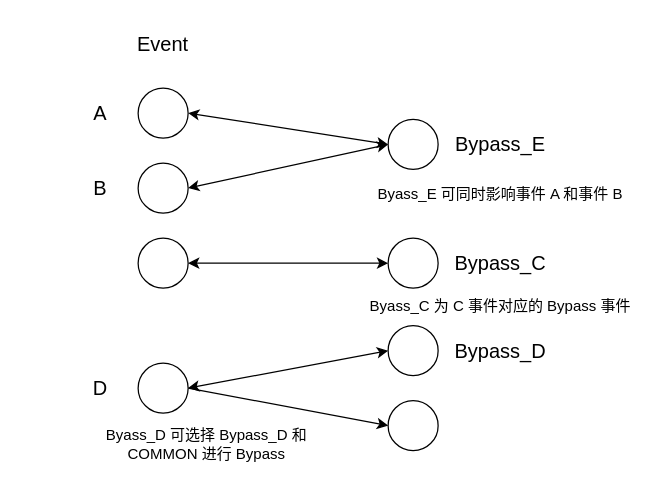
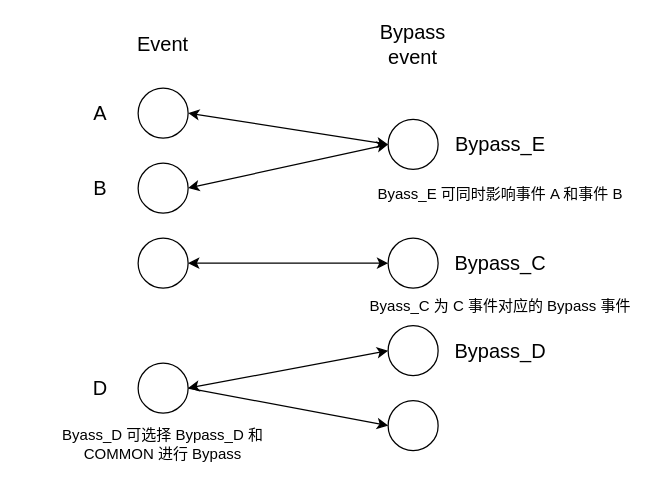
none -> (413, 44)
(207, 444) -> (163, 444)
